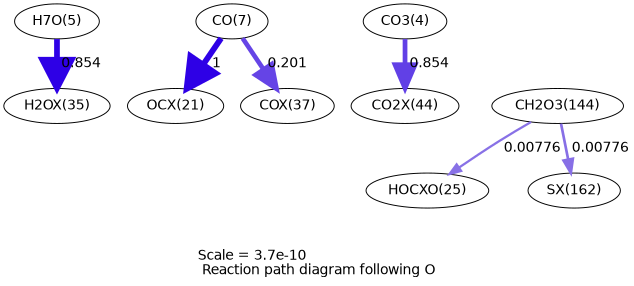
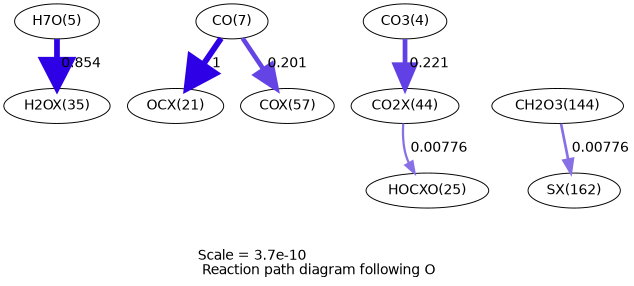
(427, 64) -> (427, 64)
(287, 106) -> (287, 106)
(495, 144) -> (404, 144)
